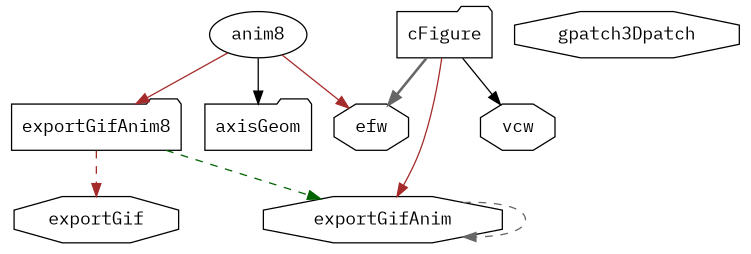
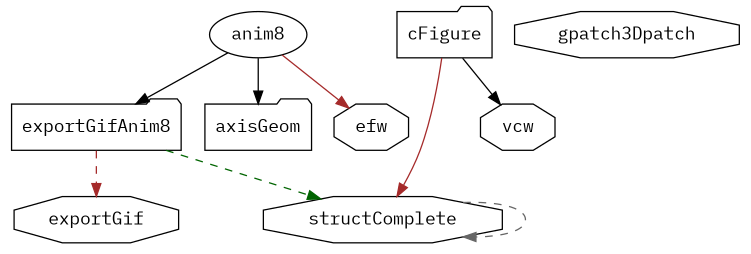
(188, 75) -> (188, 75)
(412, 76) -> none
(383, 220) -> (383, 220)
